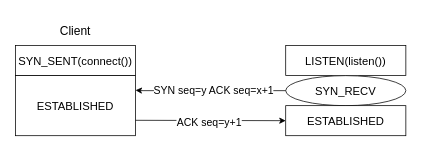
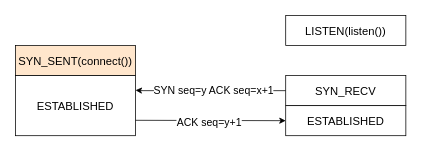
(75, 30) -> none
(75, 60) -> (75, 60)
(345, 60) -> (345, 30)
(345, 90) -> (345, 90)
